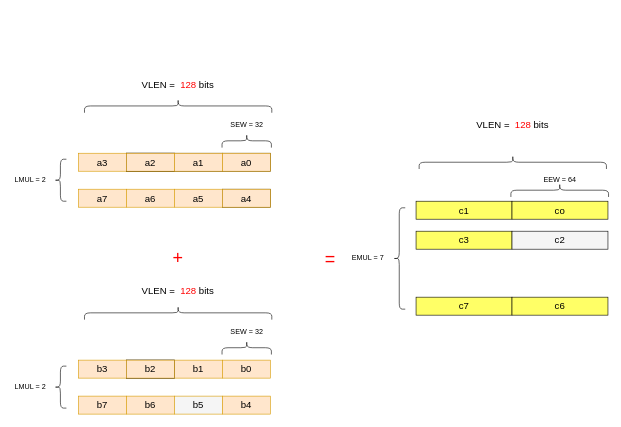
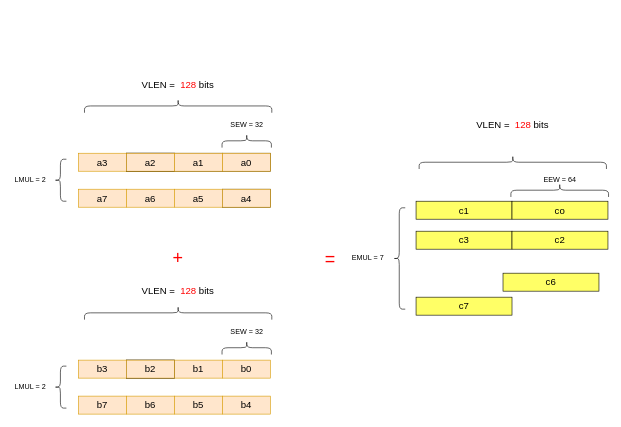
(560, 240) -> (560, 240)
(560, 306) -> (551, 282)
(198, 405) -> (198, 405)
